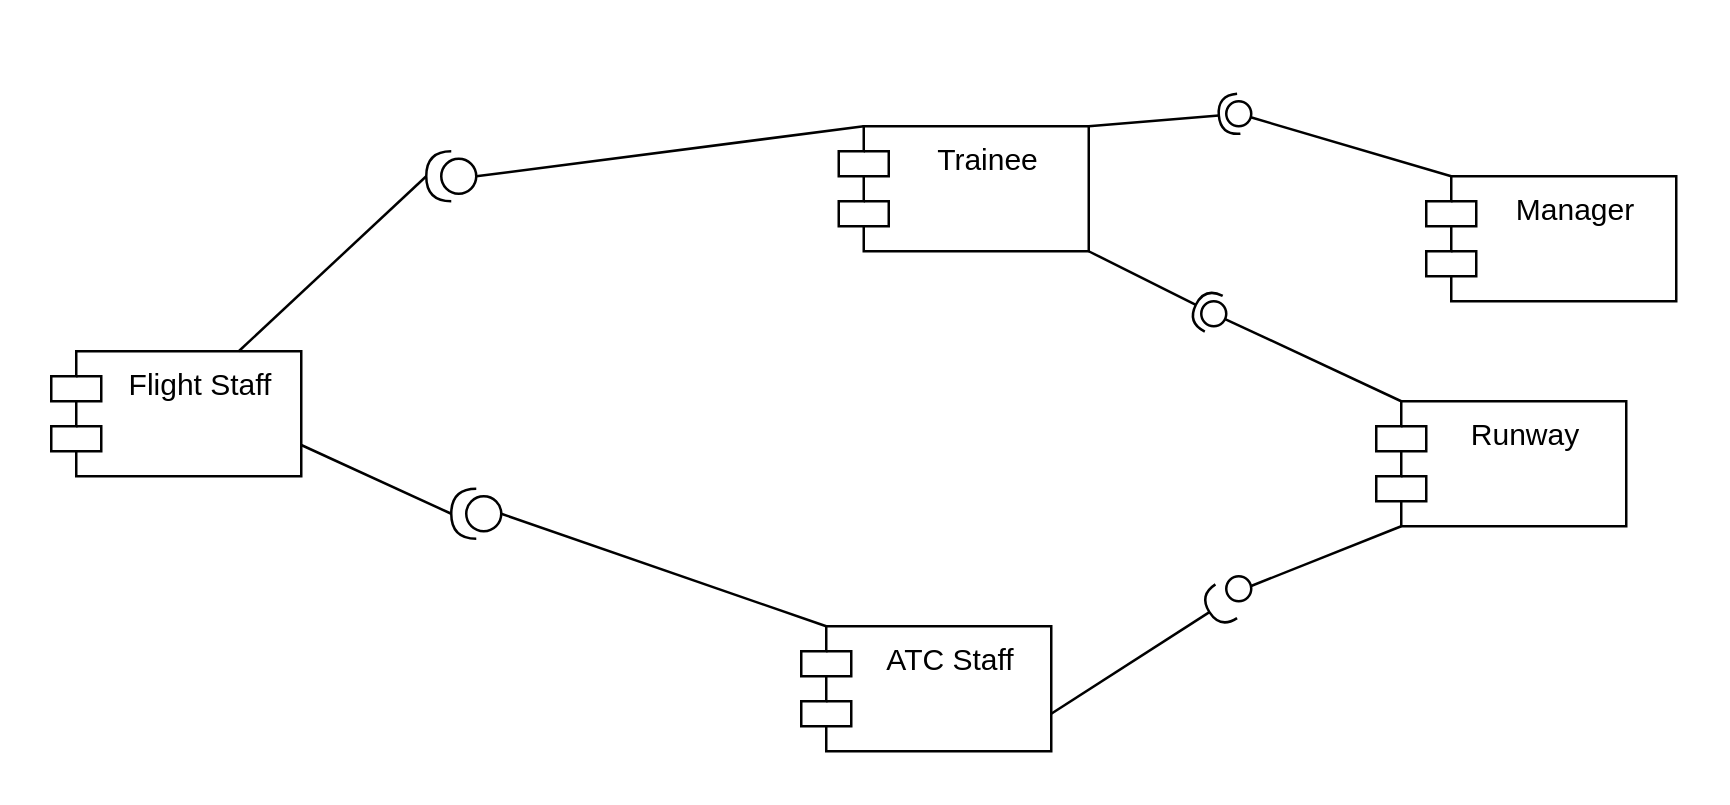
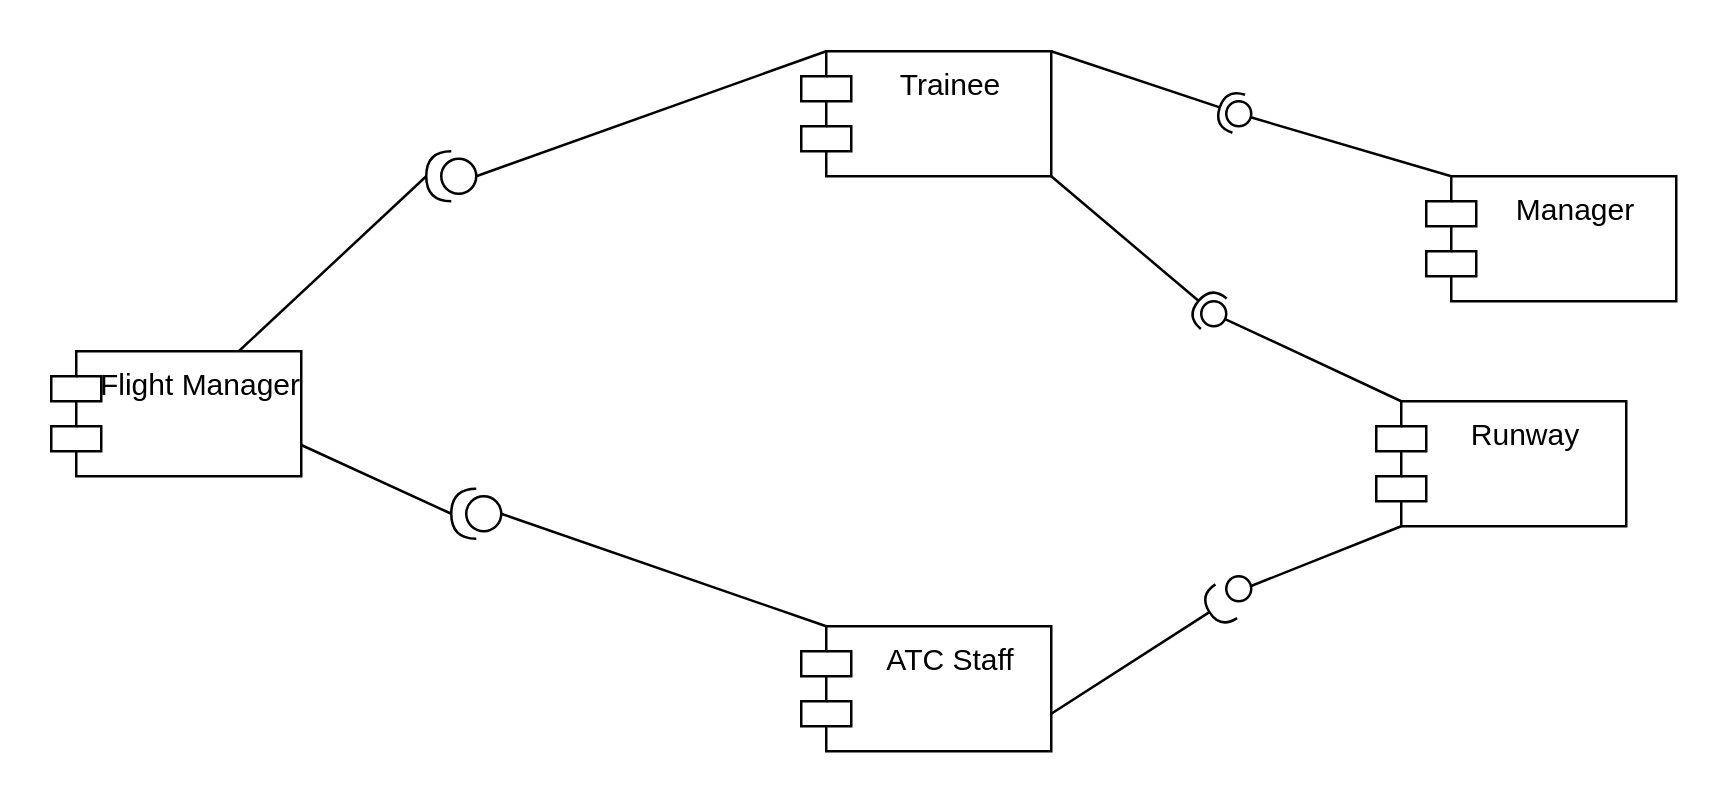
(964, 189) -> (926, 114)
(200, 385) -> (200, 385)
